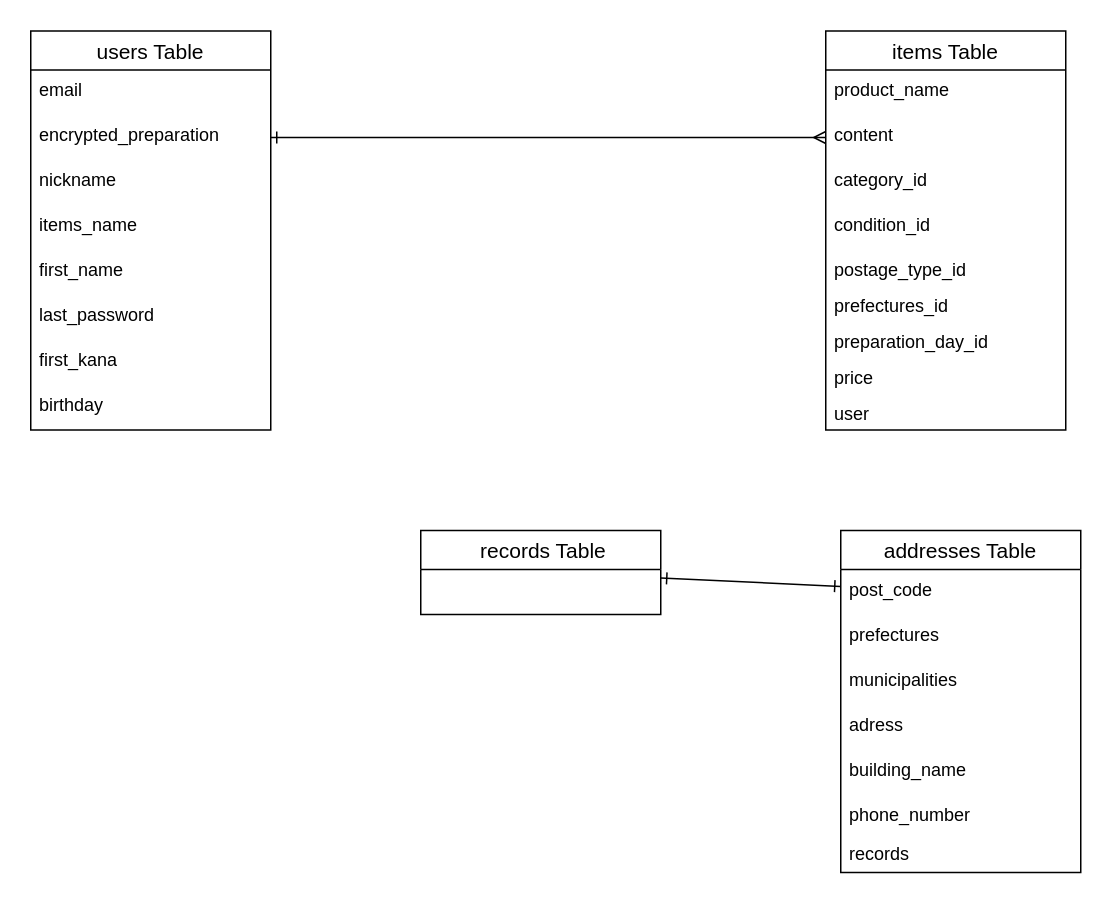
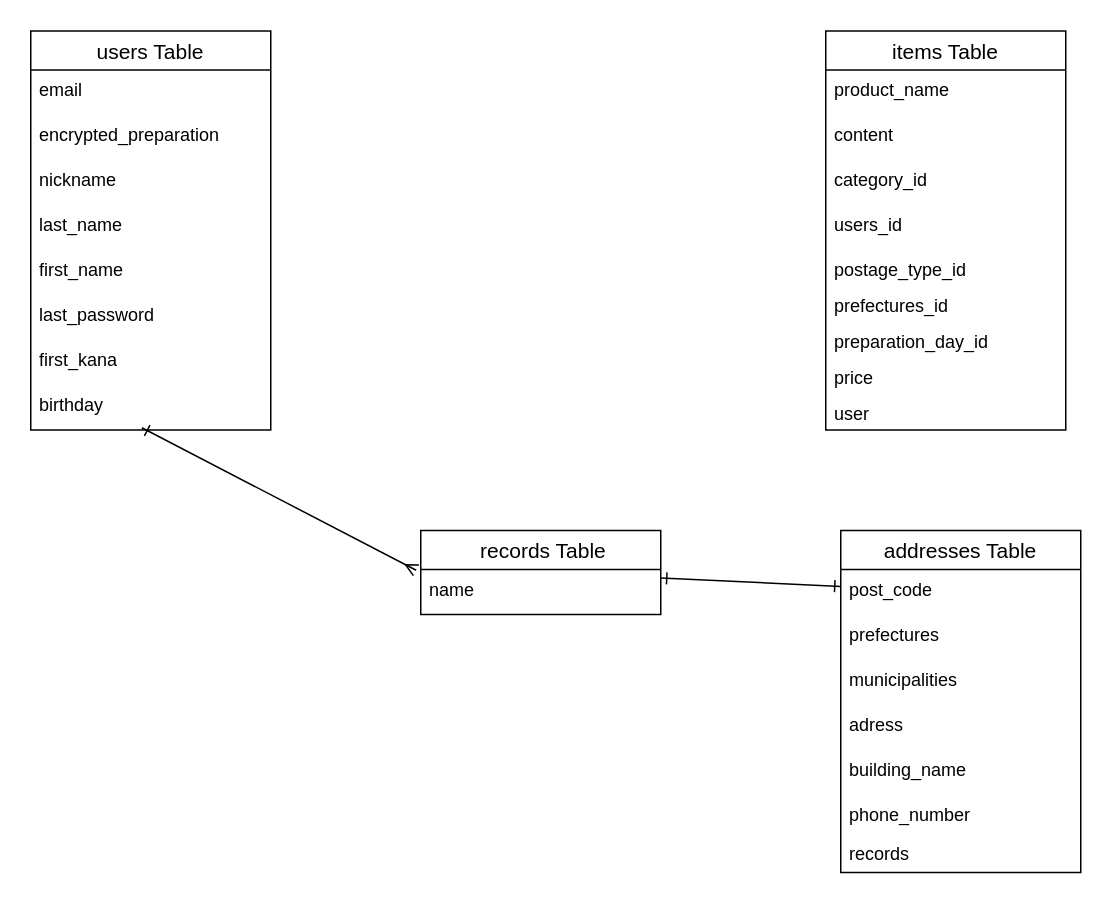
(547, 137) -> none
(87, 225) -> (82, 225)
(887, 225) -> (872, 225)
none -> (283, 501)
none -> (541, 592)
